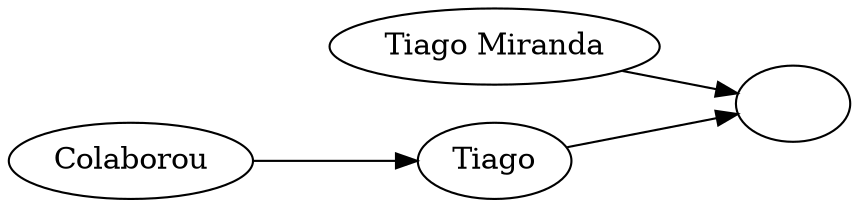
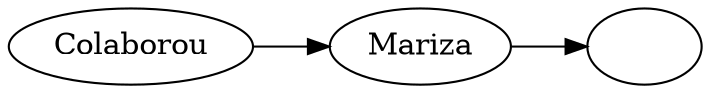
(495, 47) -> none
(495, 161) -> (420, 47)
